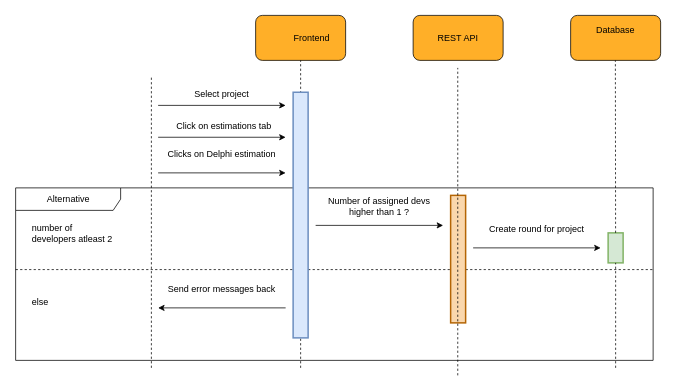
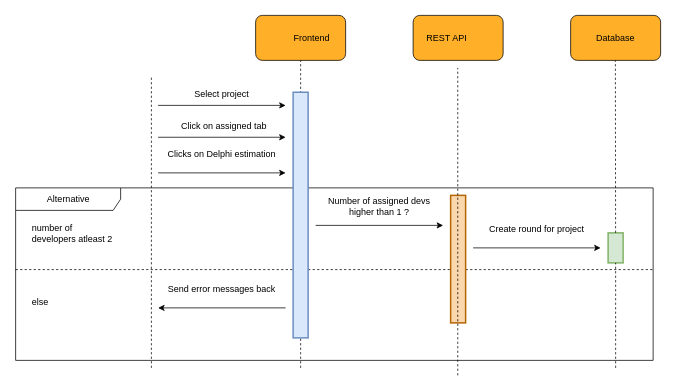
(615, 30) -> (615, 38)
(458, 38) -> (447, 38)
(224, 126) -> (224, 126)
